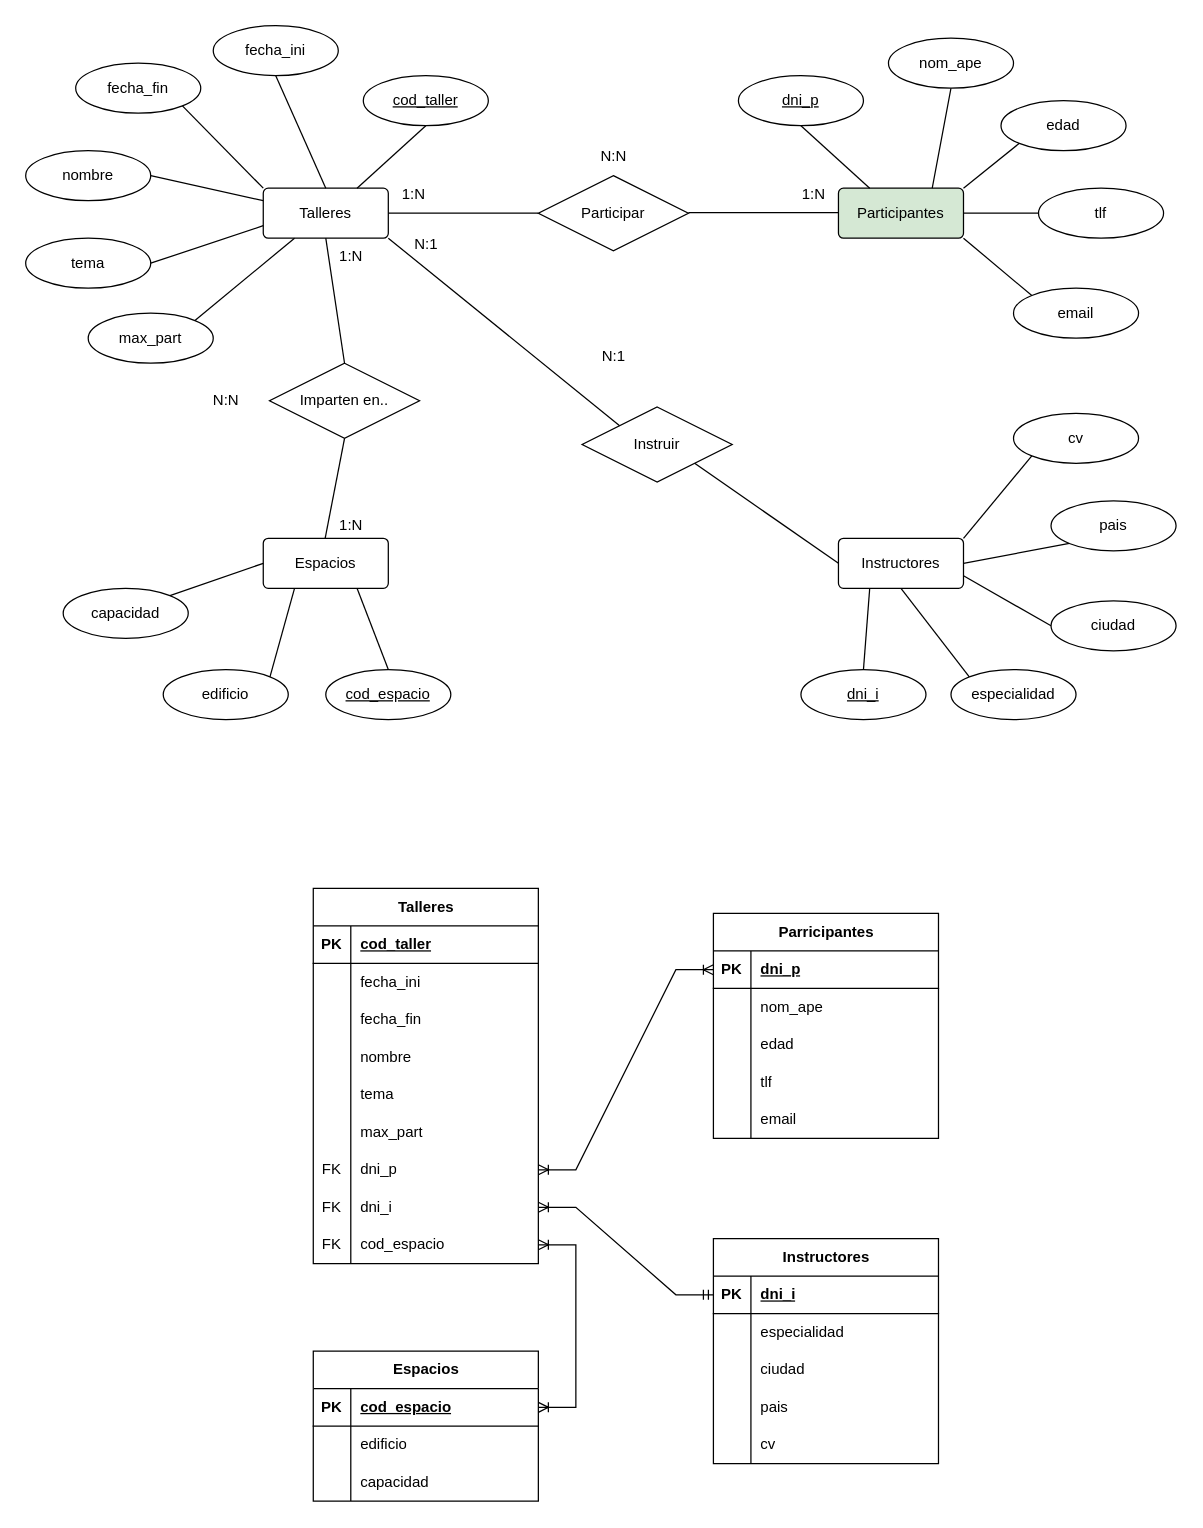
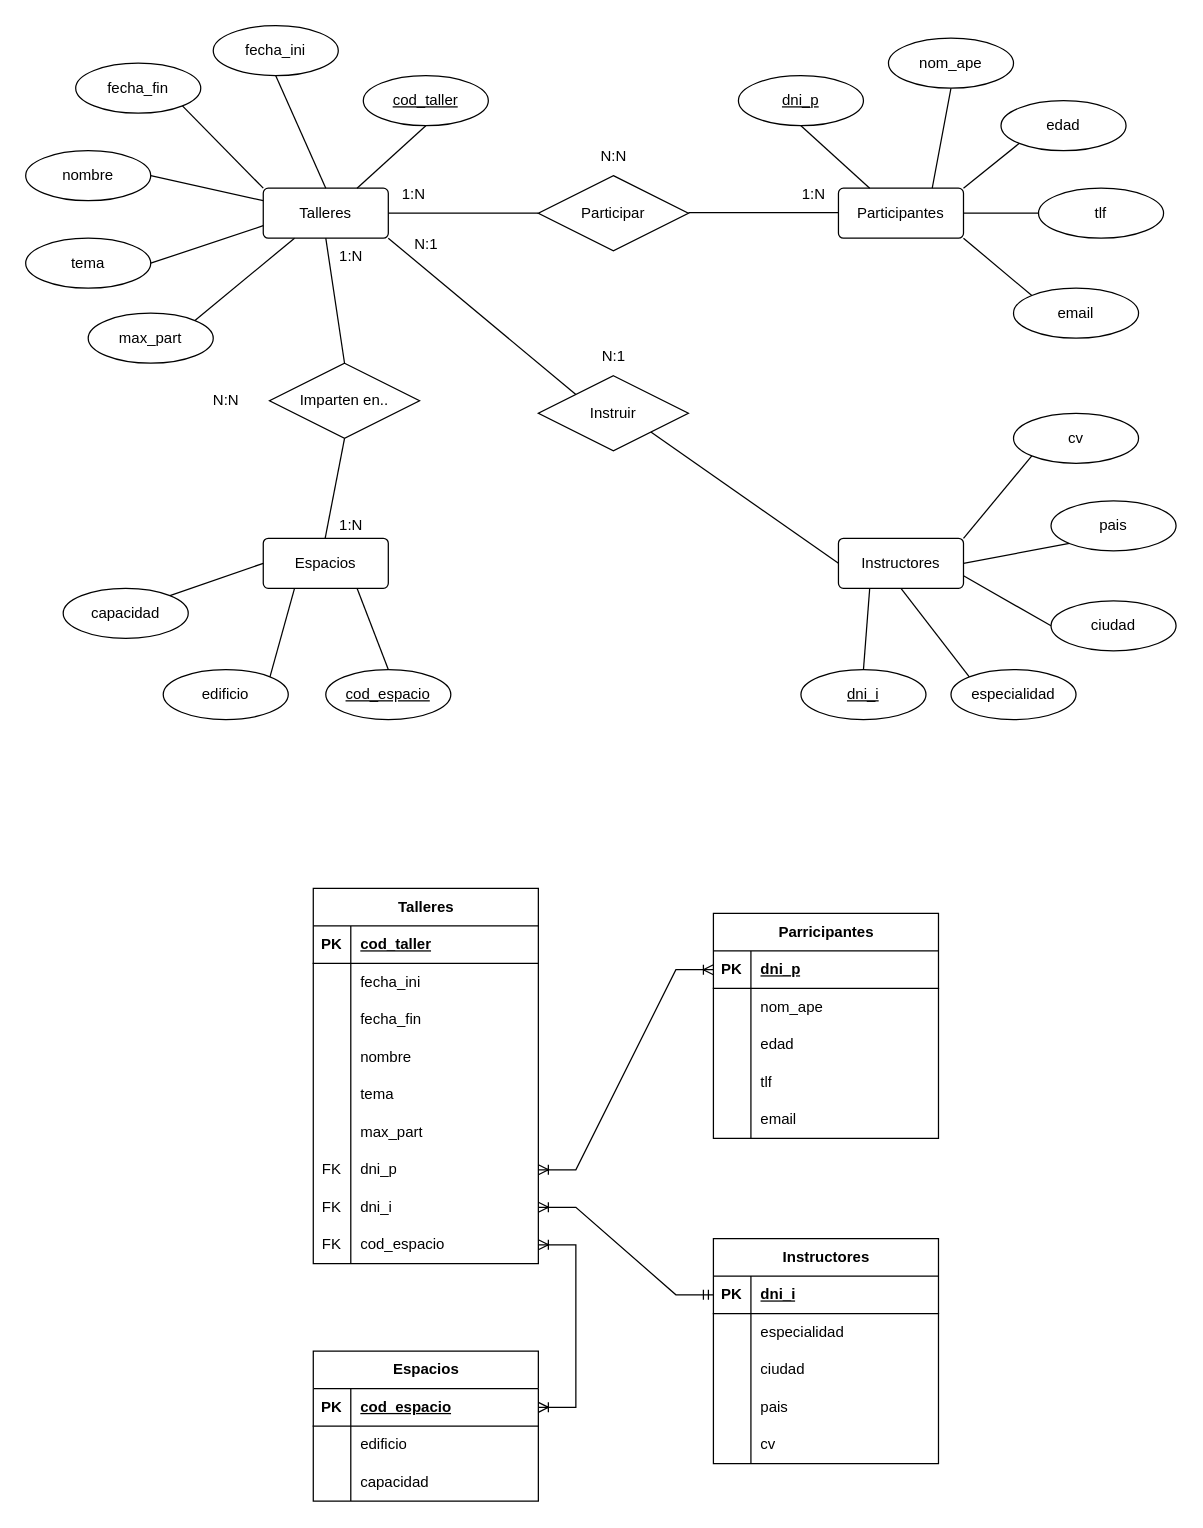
(901, 213) -> (901, 213)
(657, 444) -> (613, 413)
